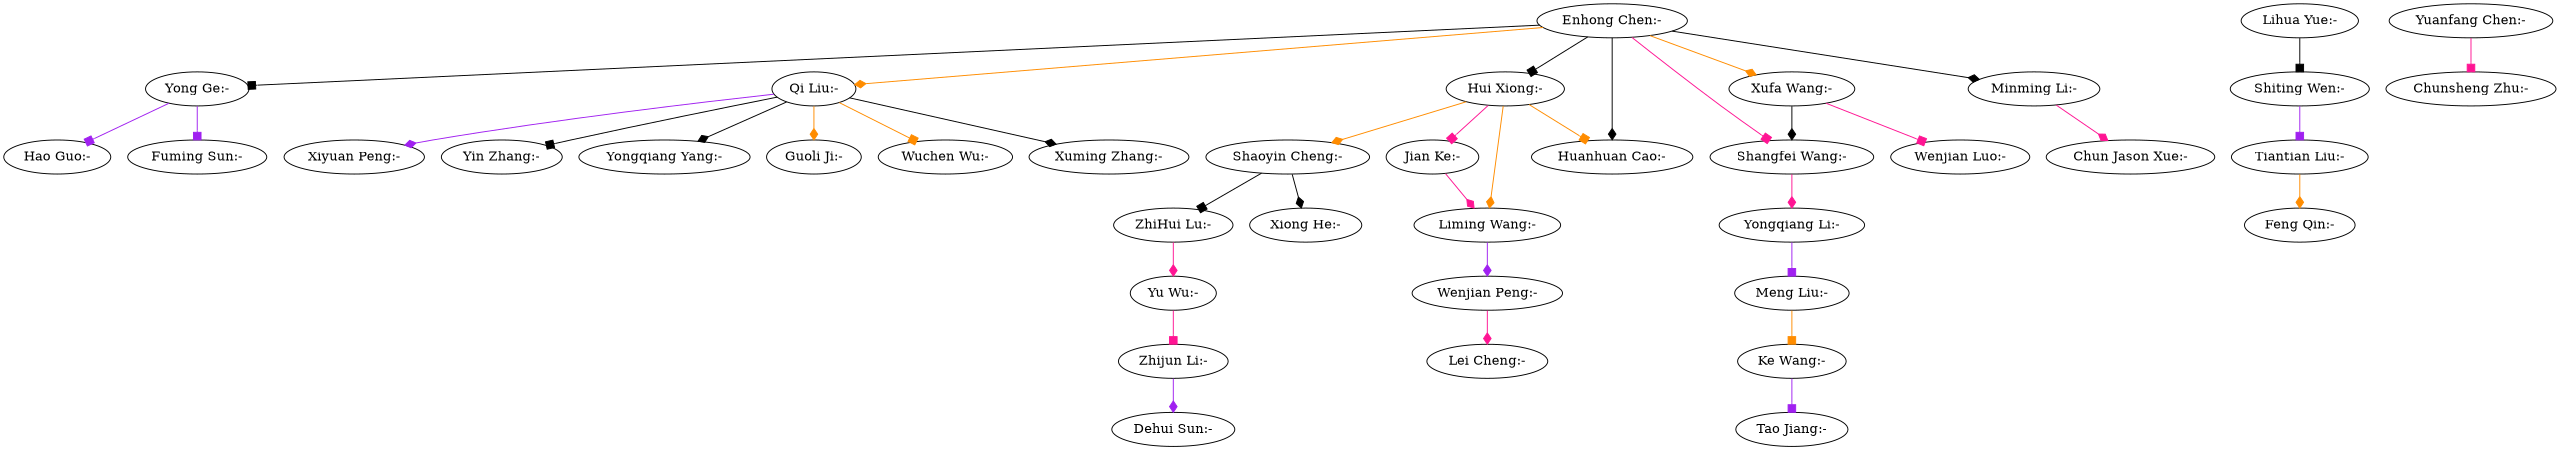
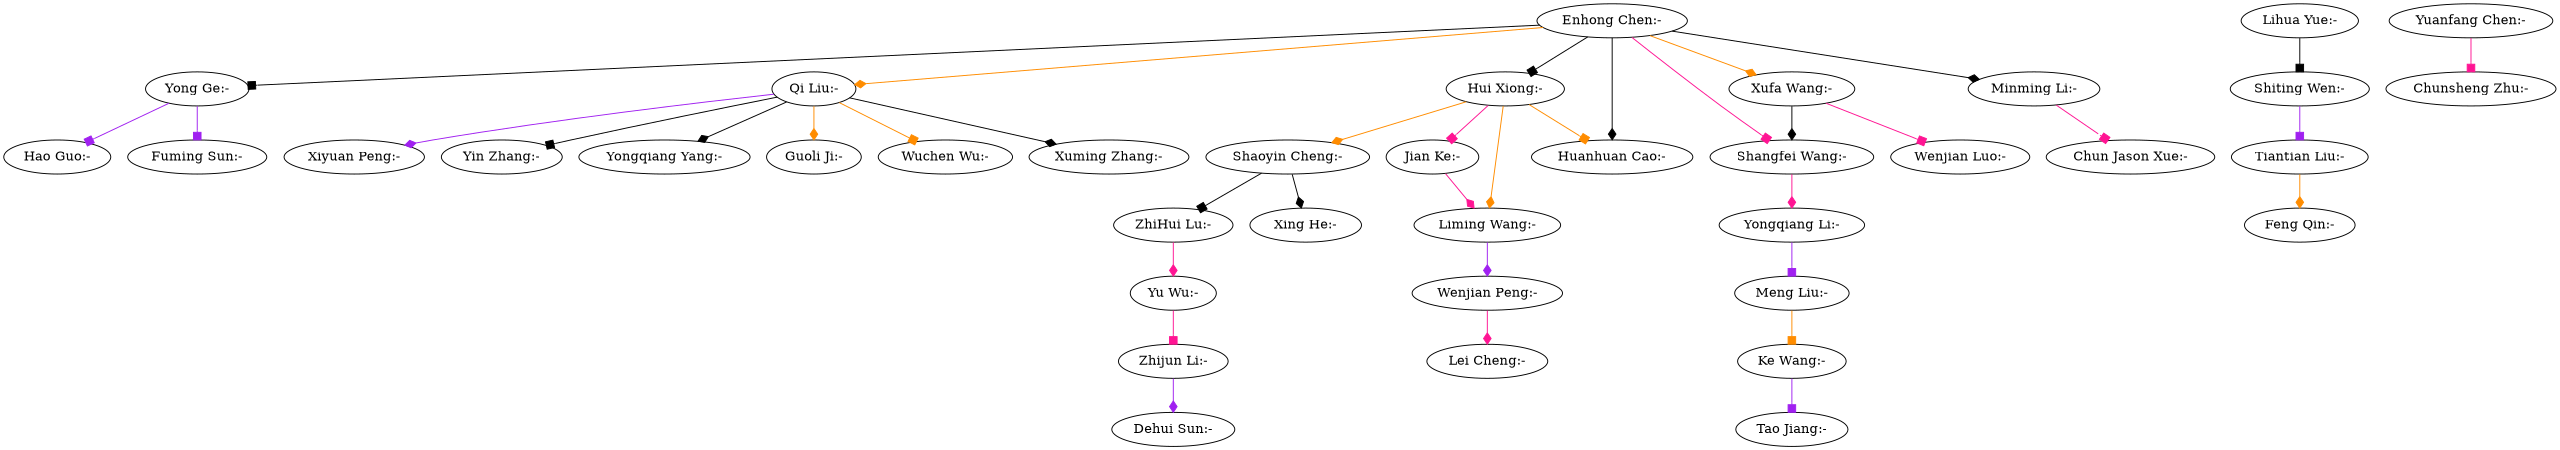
(2077, 119) -> (2077, 119)
(1306, 225) -> (1306, 225)
